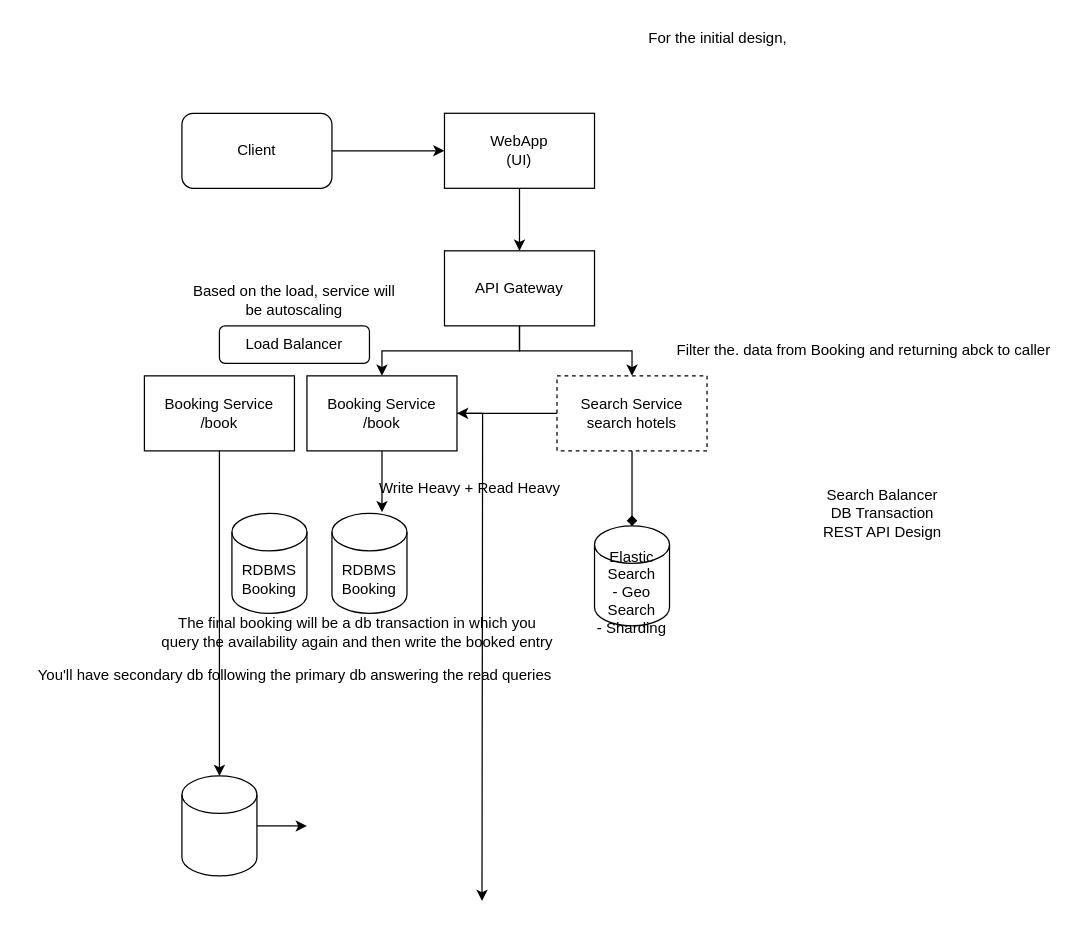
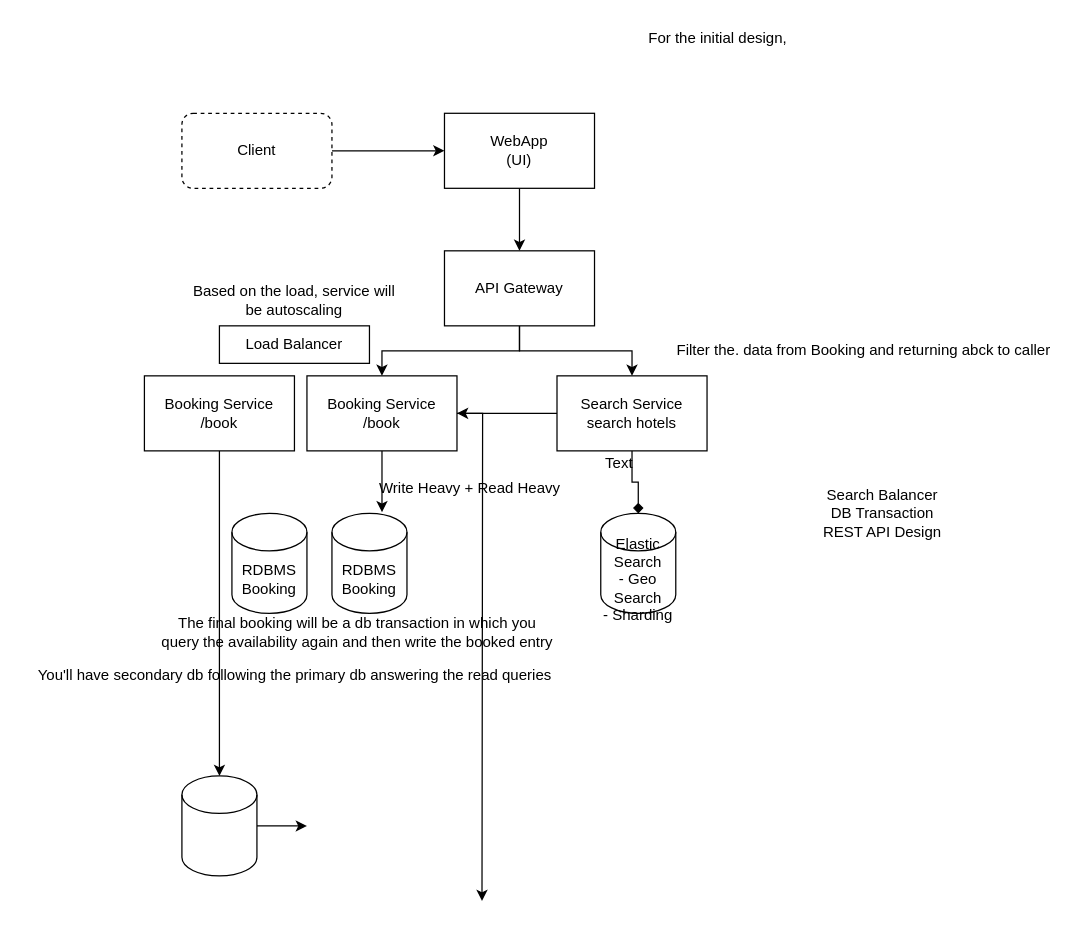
(257, 151) -> (257, 151)
(294, 344) -> (294, 344)
(632, 413) -> (632, 413)
none -> (619, 463)
(632, 576) -> (638, 563)
